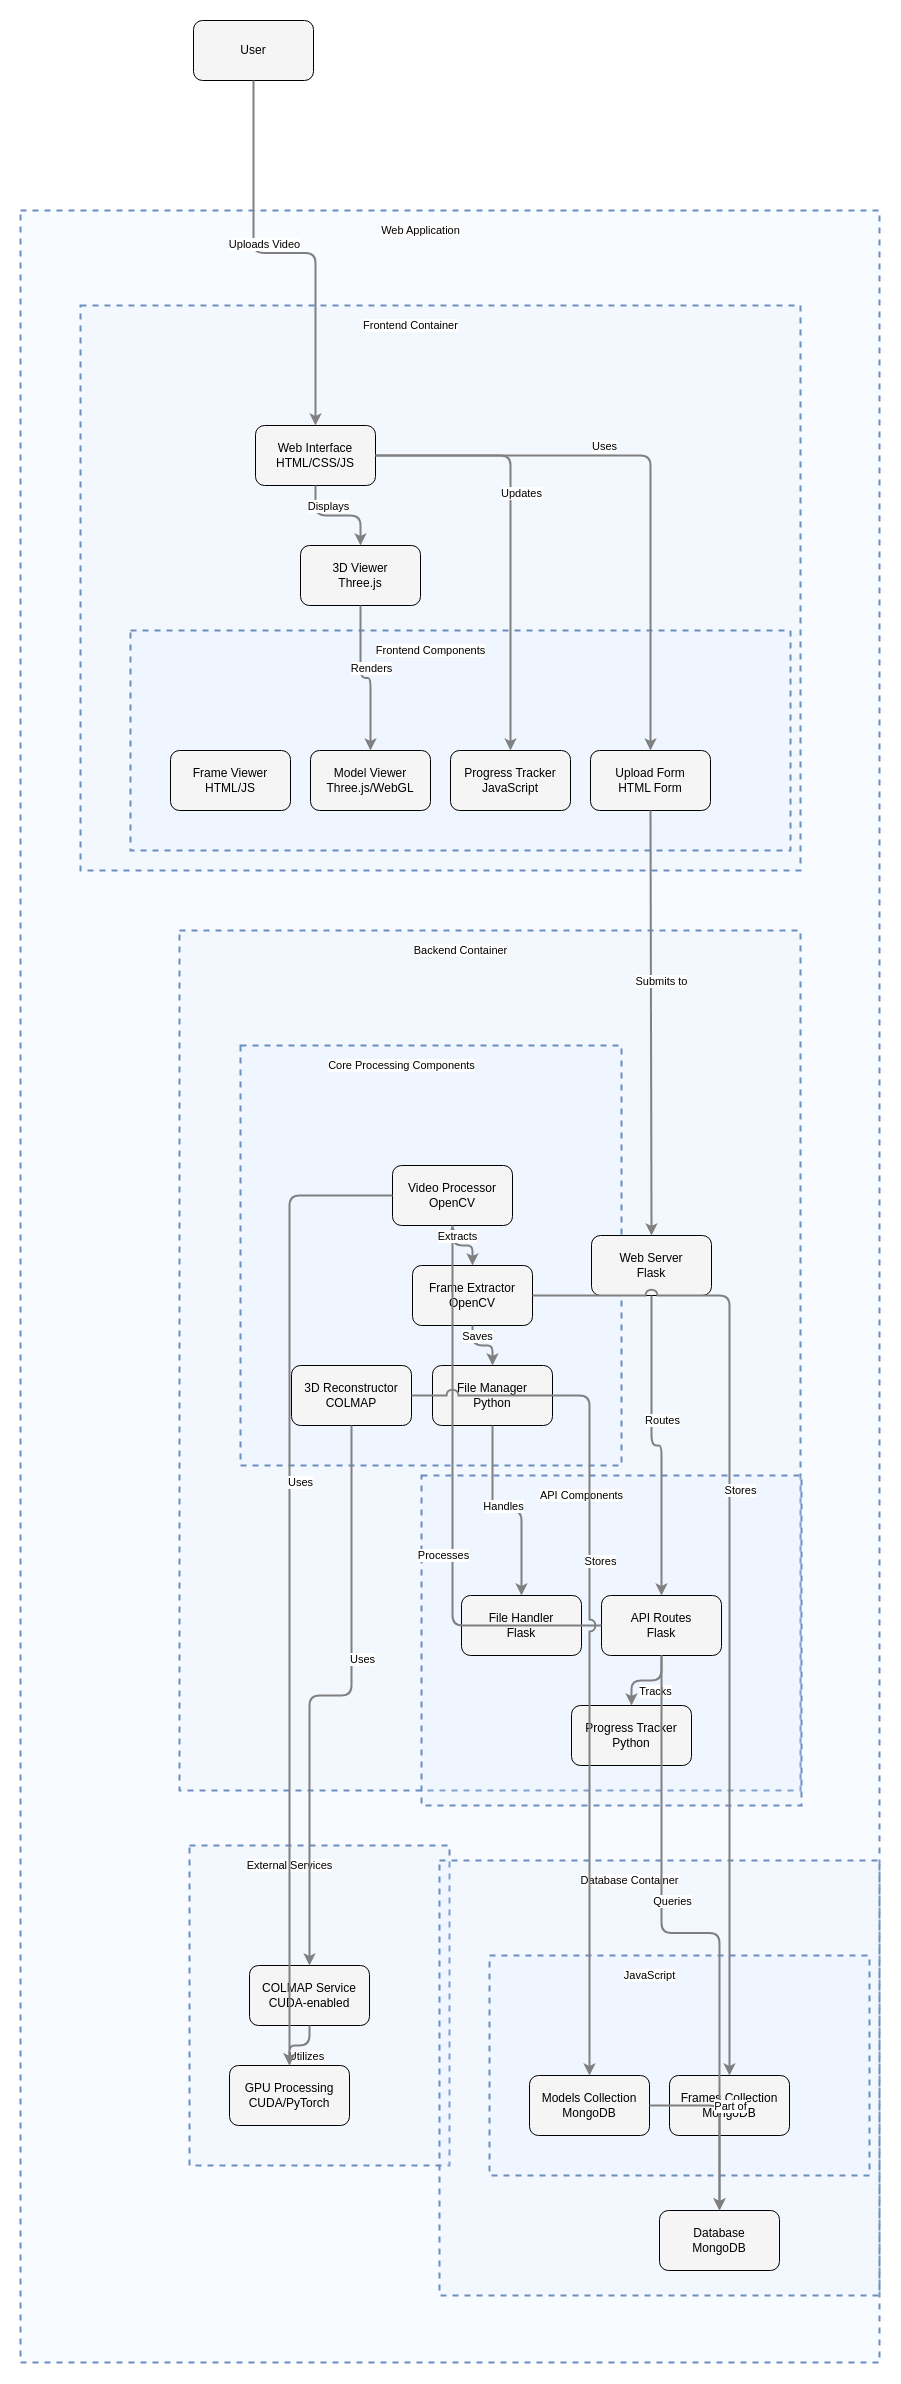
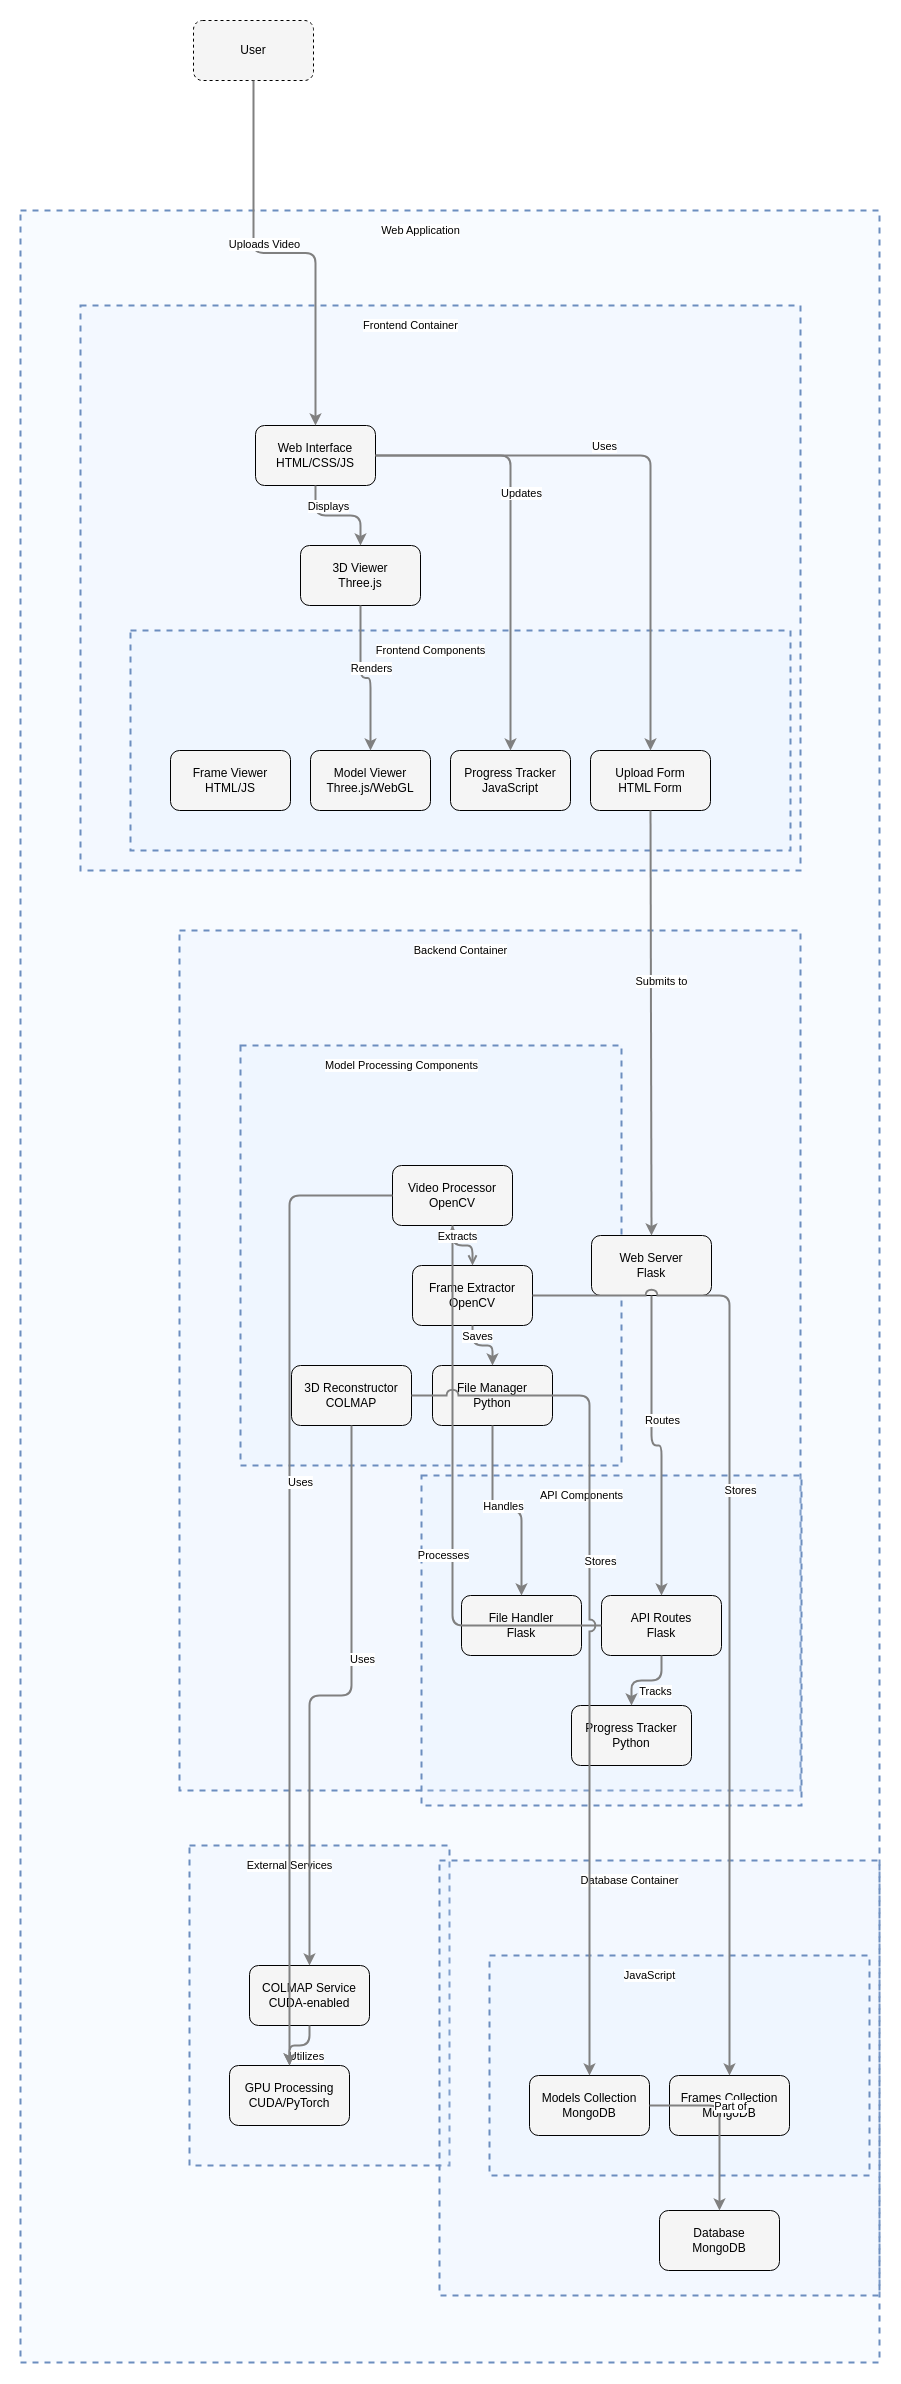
(254, 51) -> (254, 51)
(402, 1066) -> (402, 1066)
(473, 1255) -> (473, 1255)
(678, 1933) -> none
